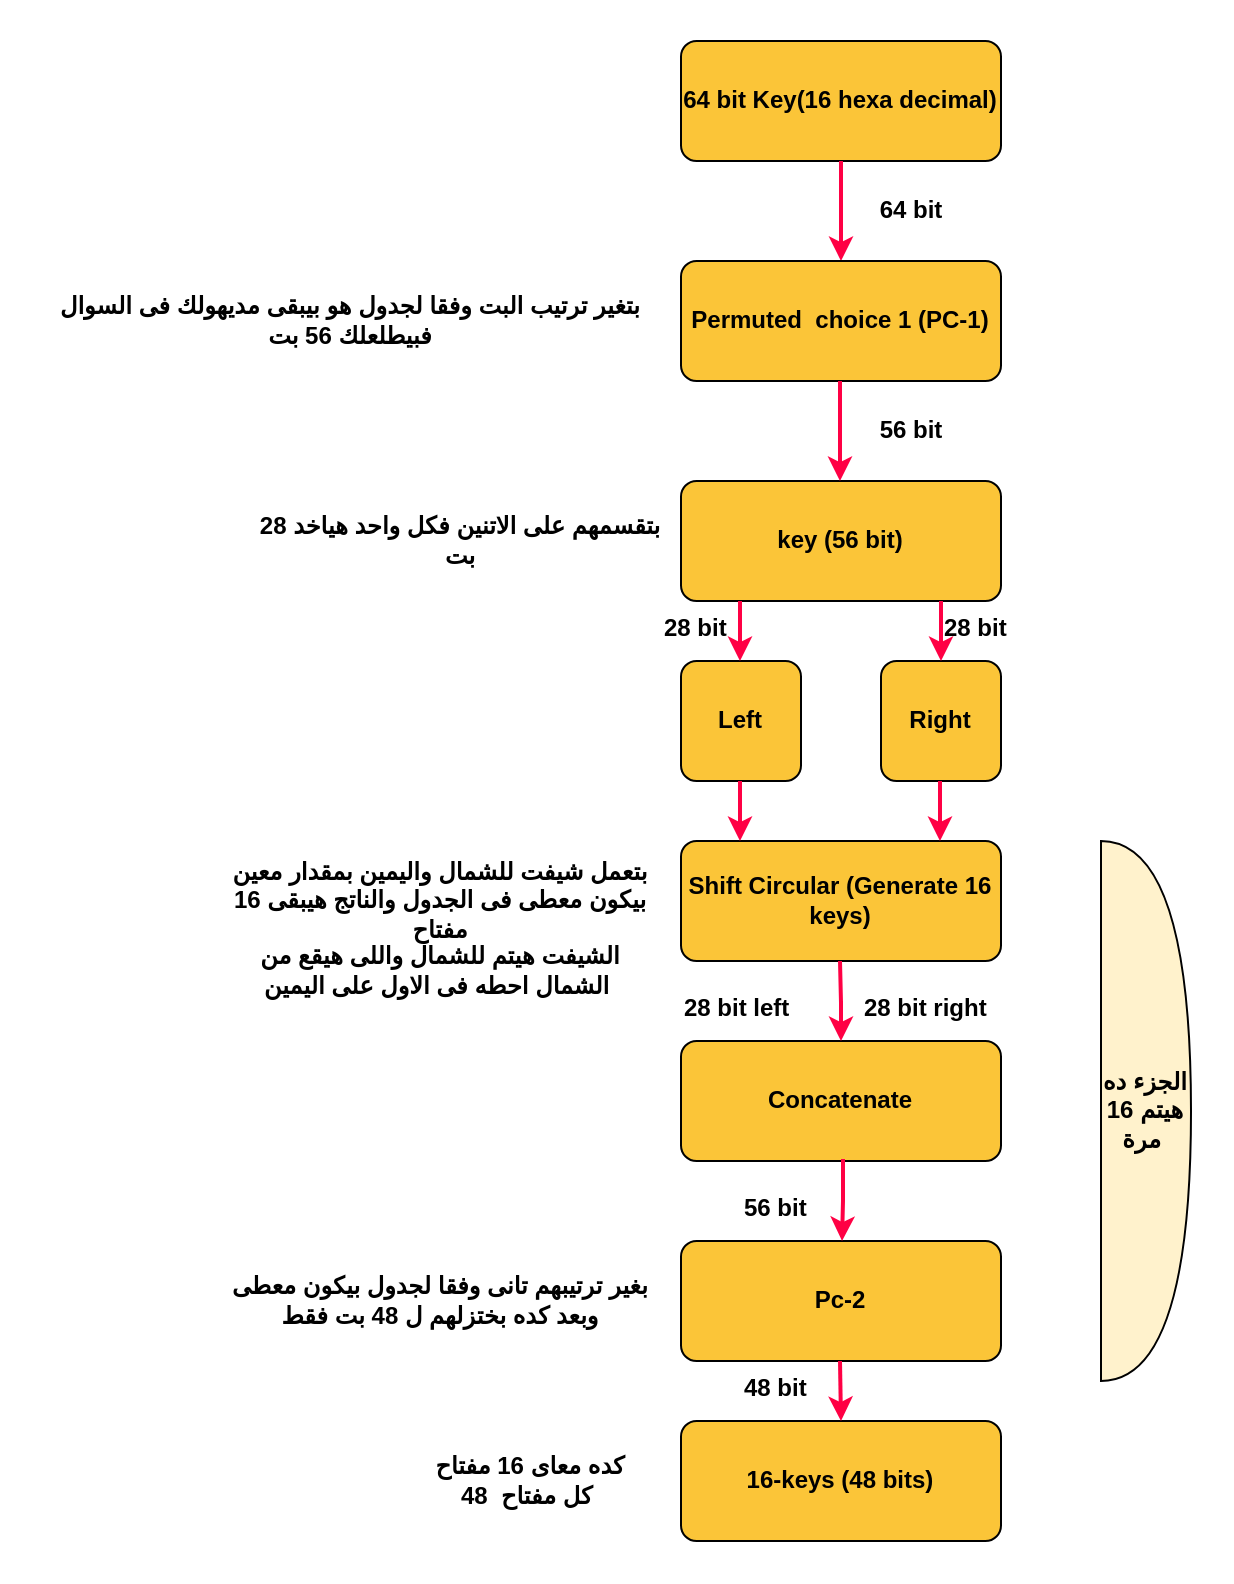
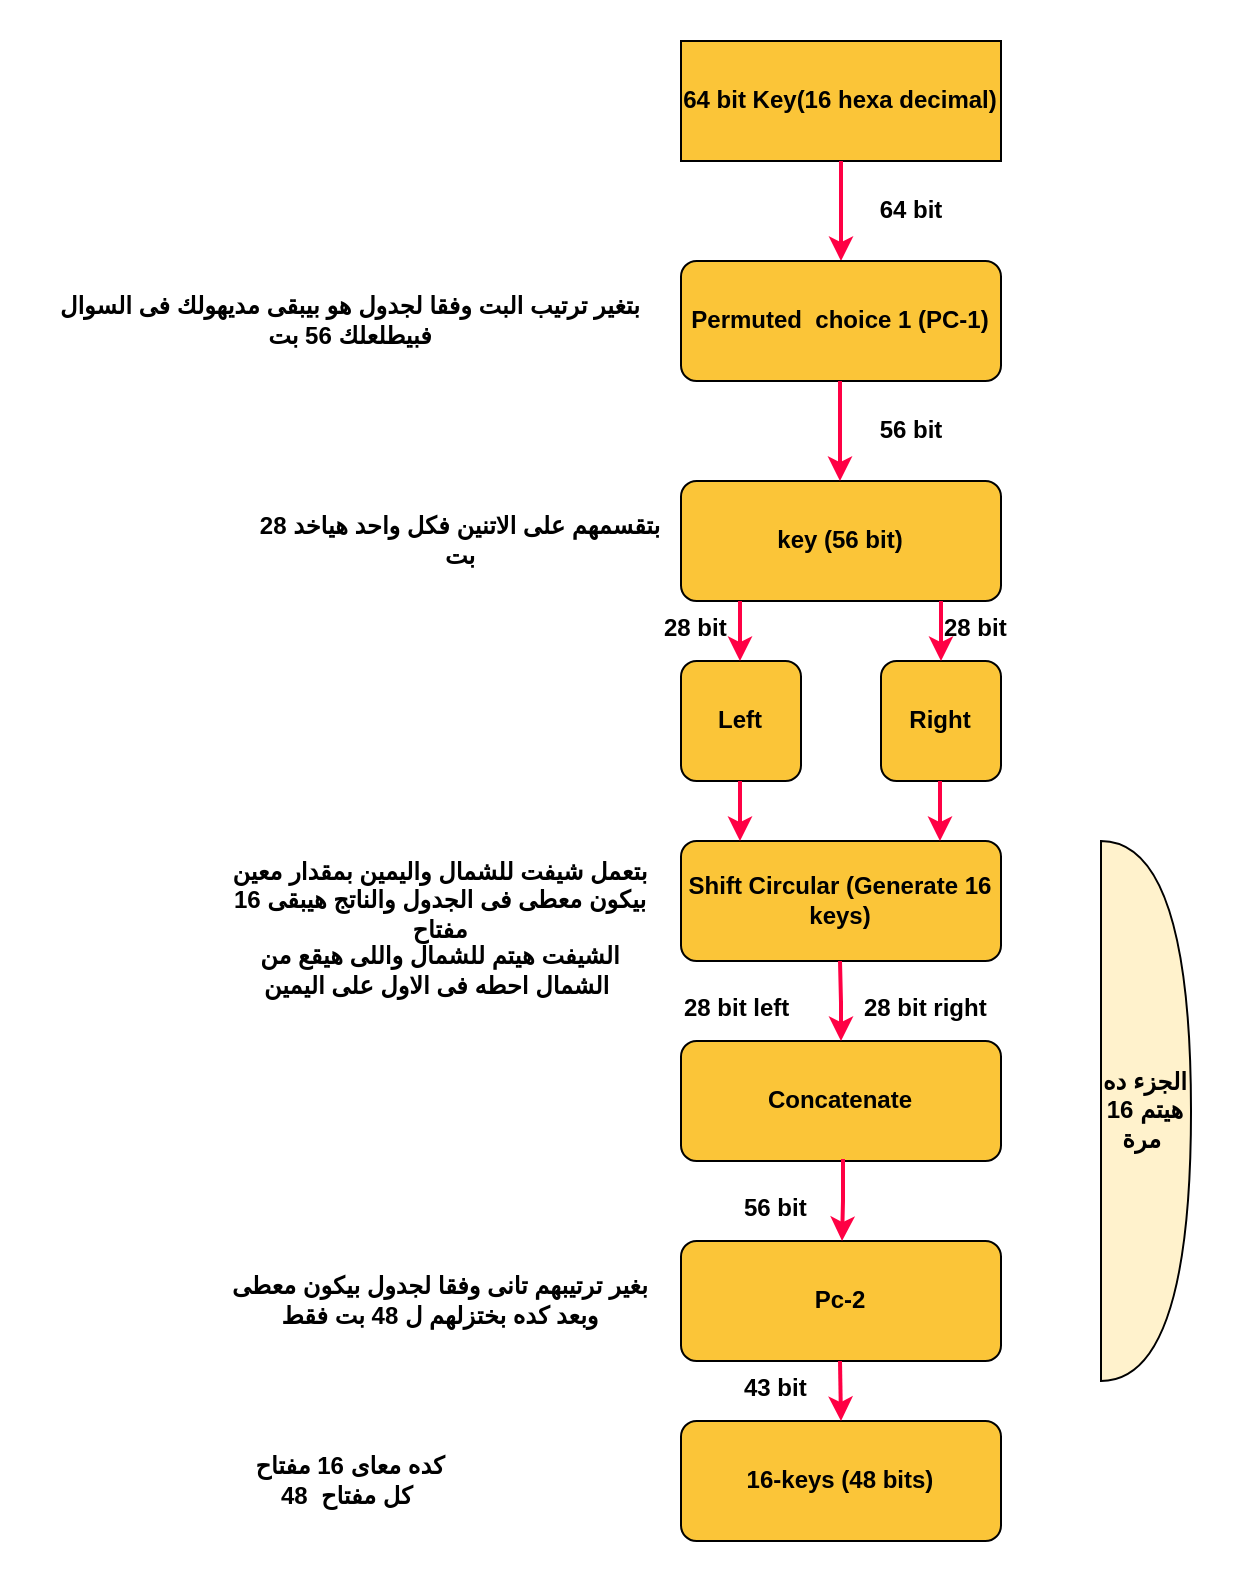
(841, 101) -> (841, 101)
(779, 1389) -> (779, 1389)
(531, 1481) -> (351, 1481)
